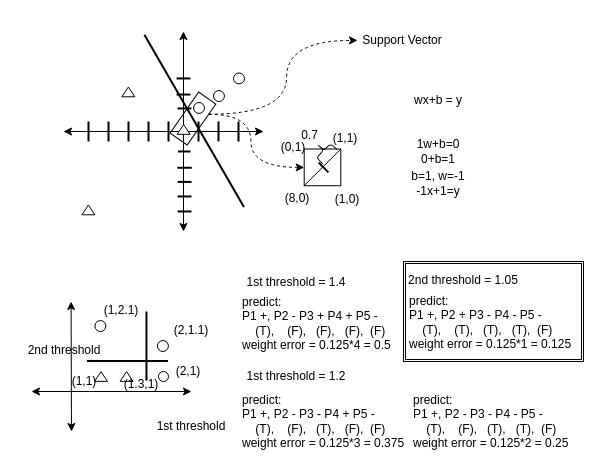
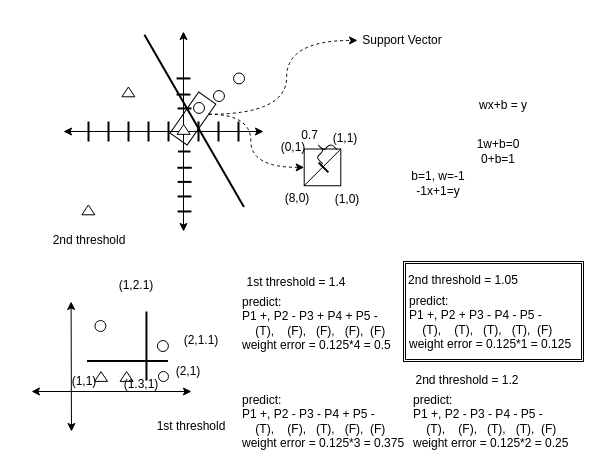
(439, 101) -> (504, 106)
(439, 152) -> (499, 152)
(121, 311) -> (136, 286)
(191, 331) -> (201, 341)
(64, 351) -> (89, 241)
(296, 376) -> none
none -> (468, 380)
